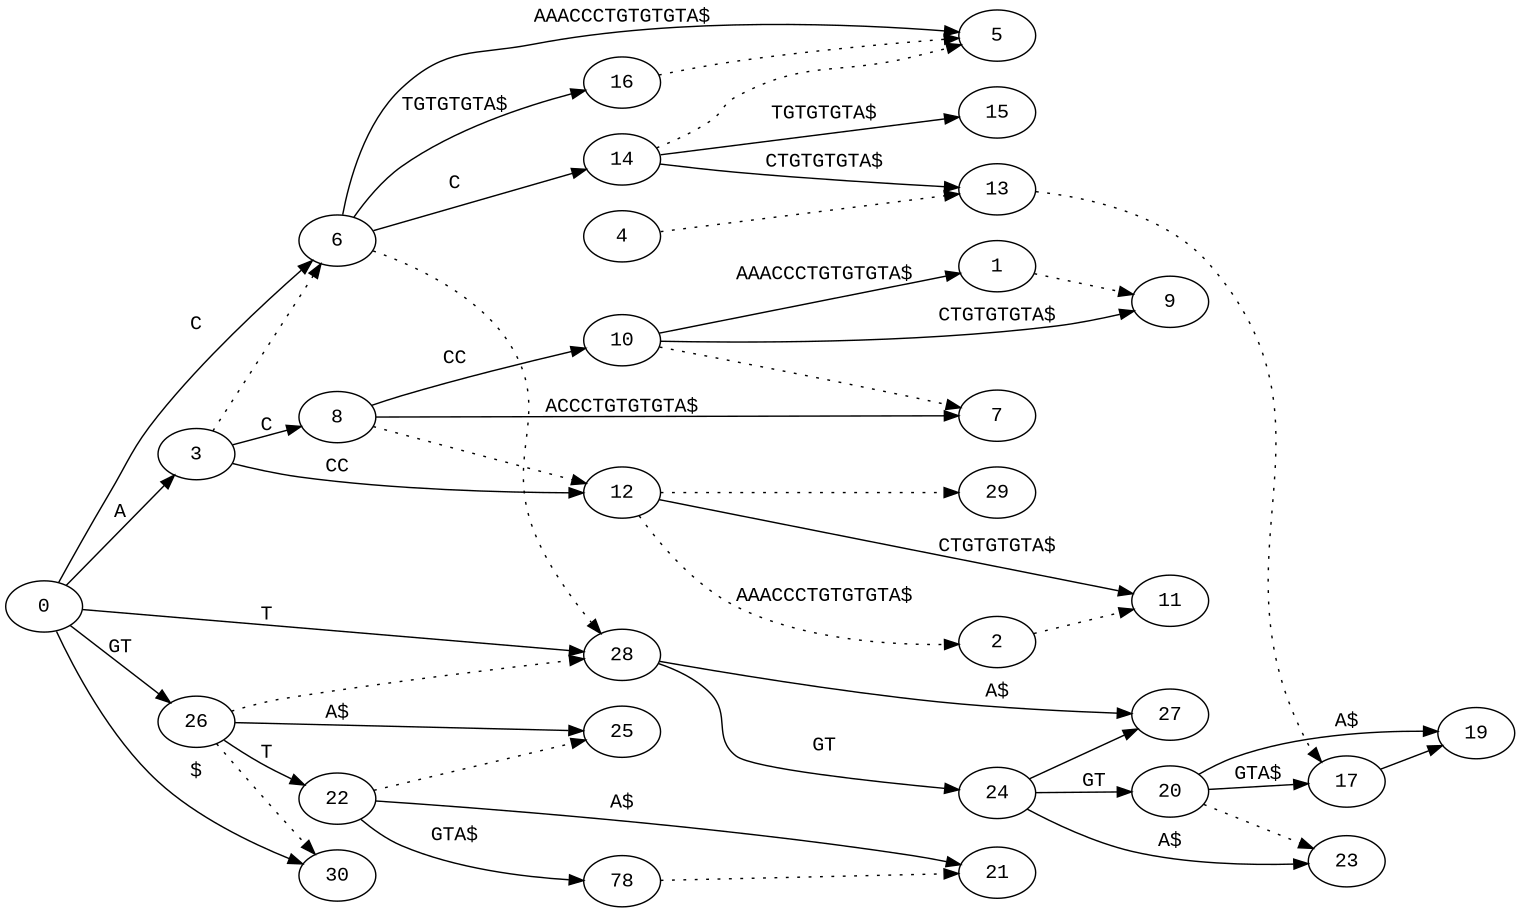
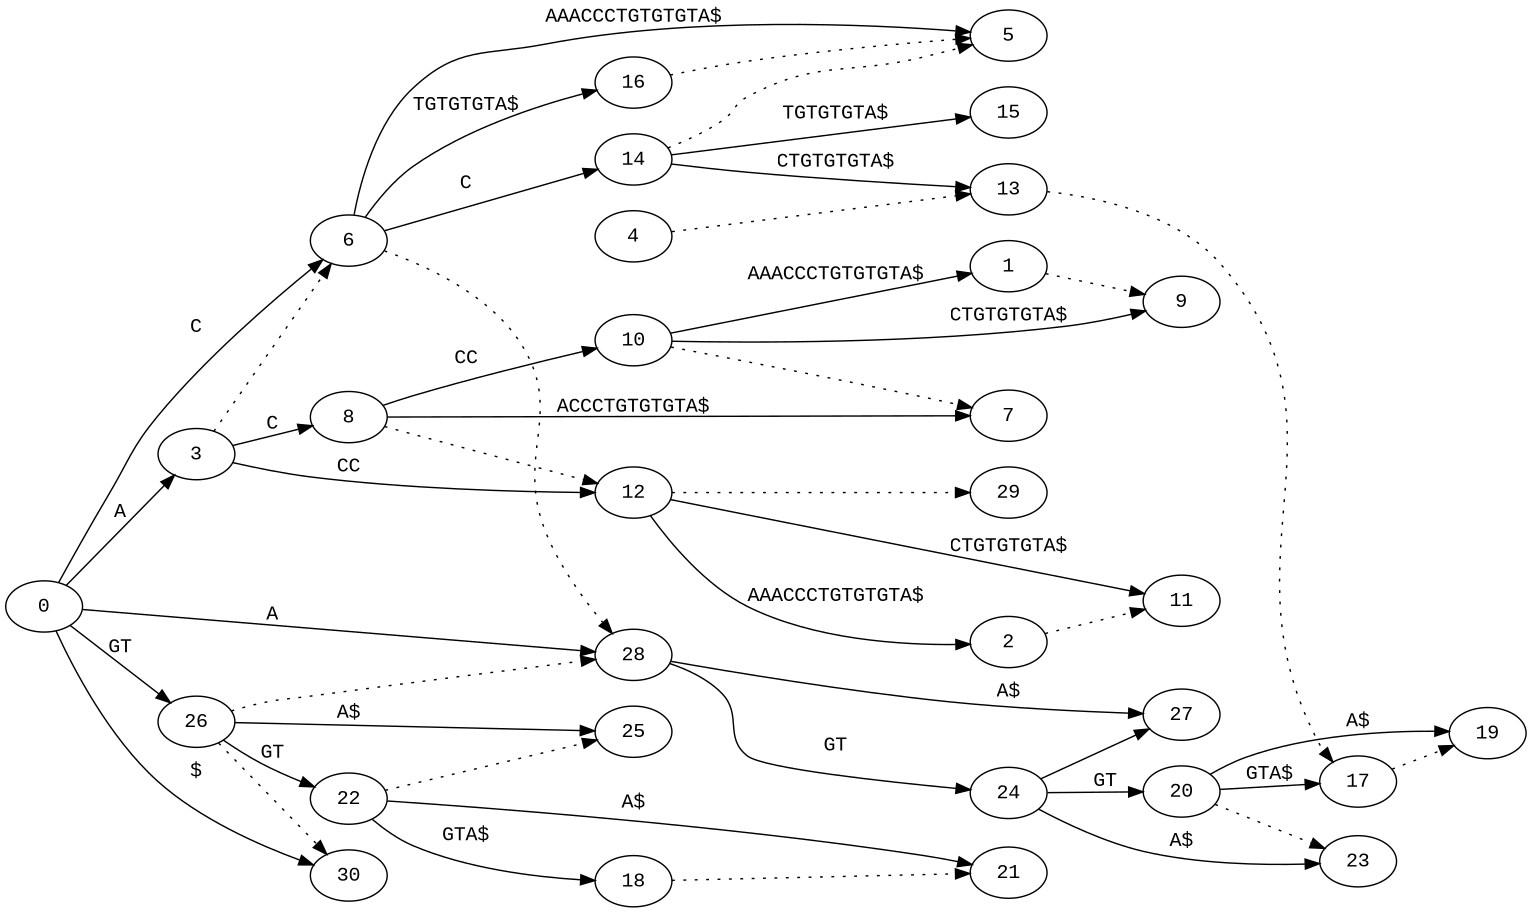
(267, 614) -> (273, 614)
(773, 621) -> (784, 621)
(267, 752) -> (273, 752)
(1405, 760) -> (1416, 760)
(622, 881) -> (634, 881)
